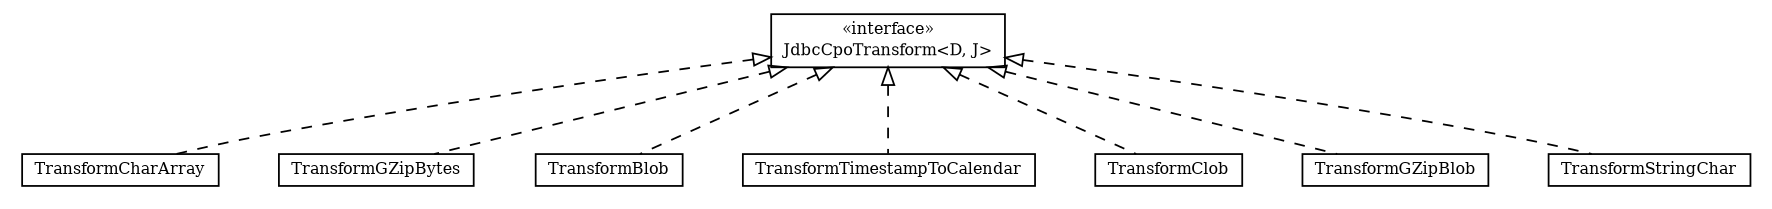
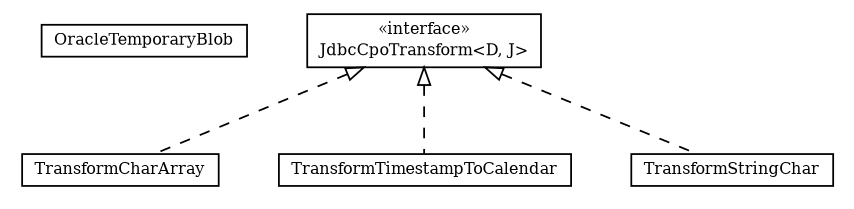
none -> (144, 41)
(376, 170) -> none
(608, 170) -> none
(1168, 170) -> none
(1395, 170) -> none
